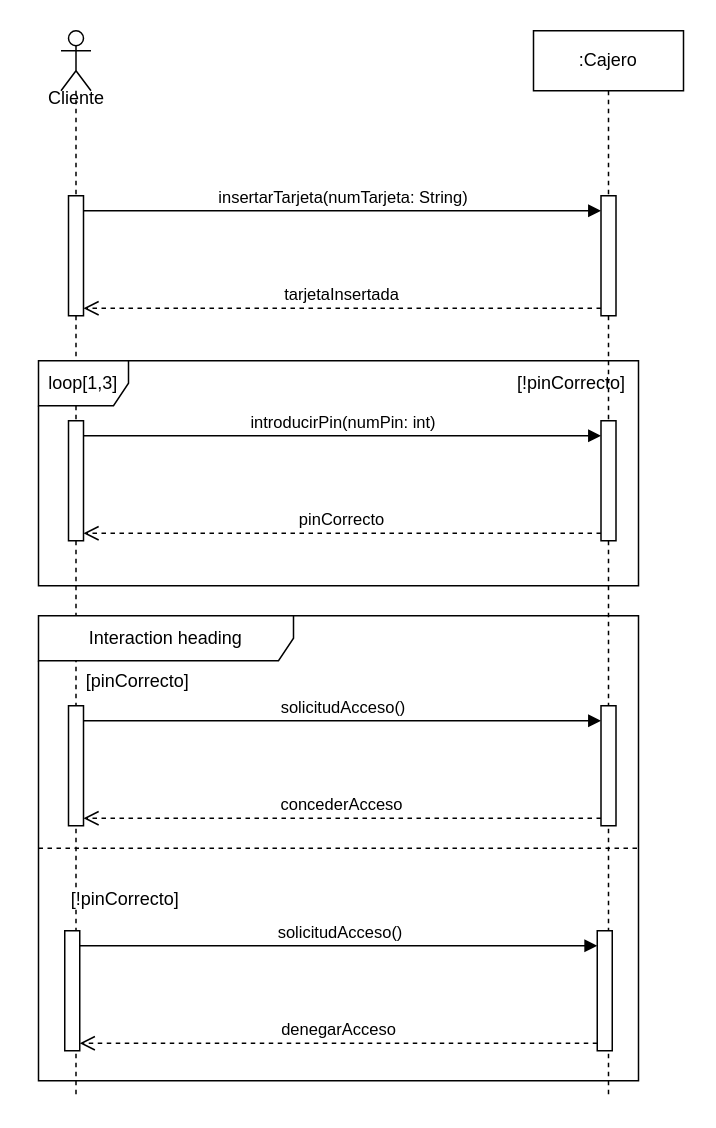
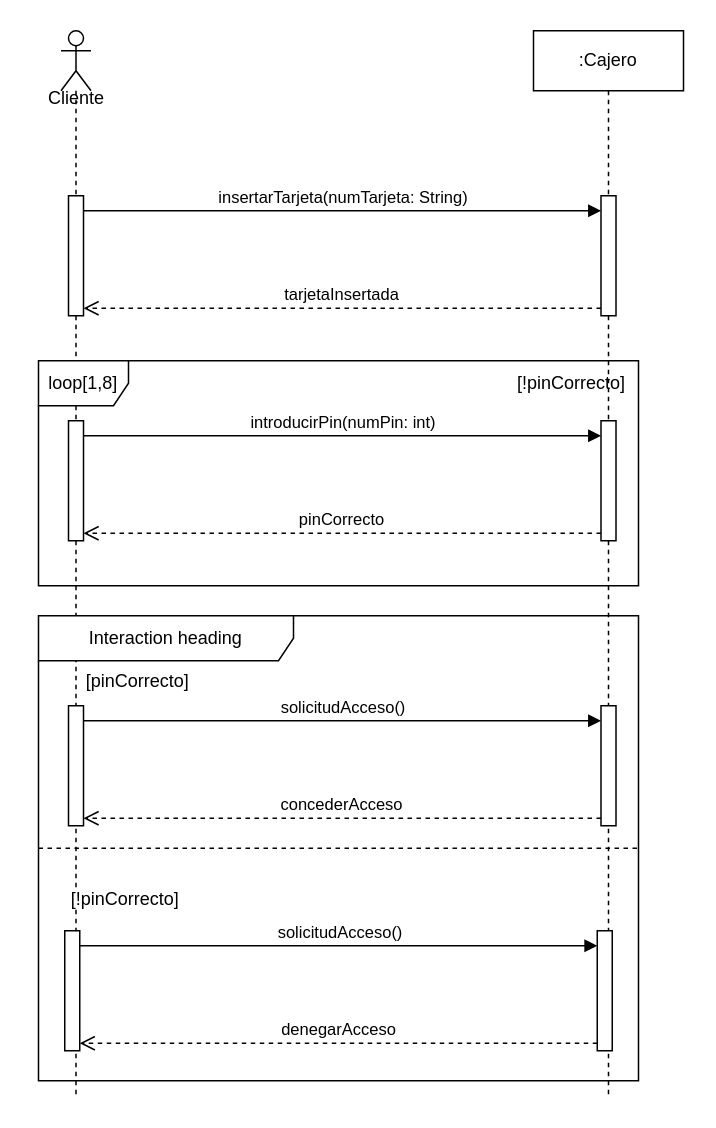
(83, 383) -> (83, 383)
